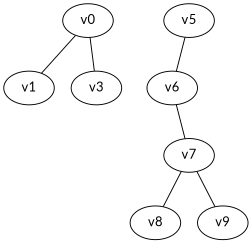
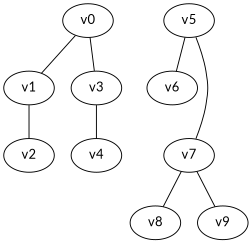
(181, 122) -> (208, 88)
none -> (29, 155)
none -> (96, 155)
